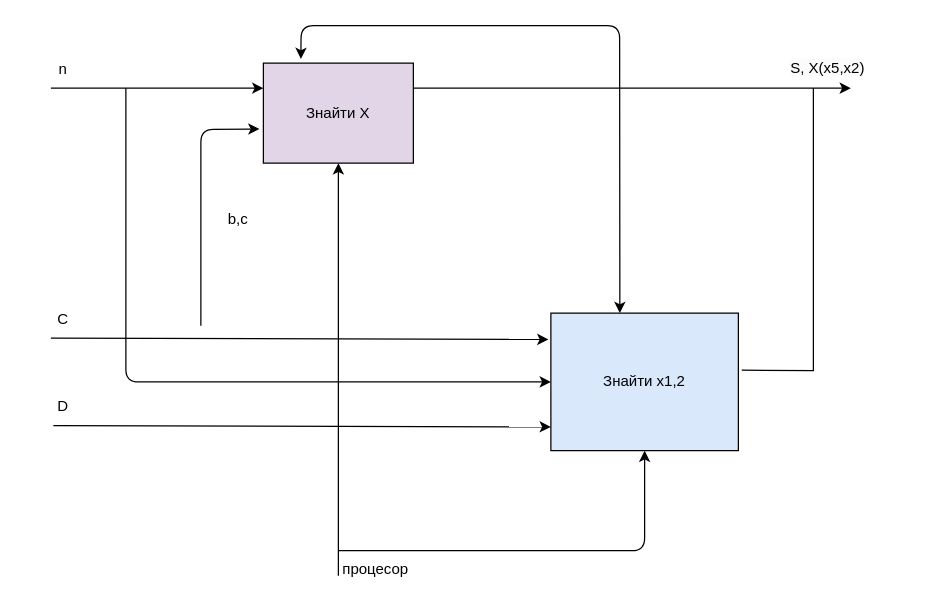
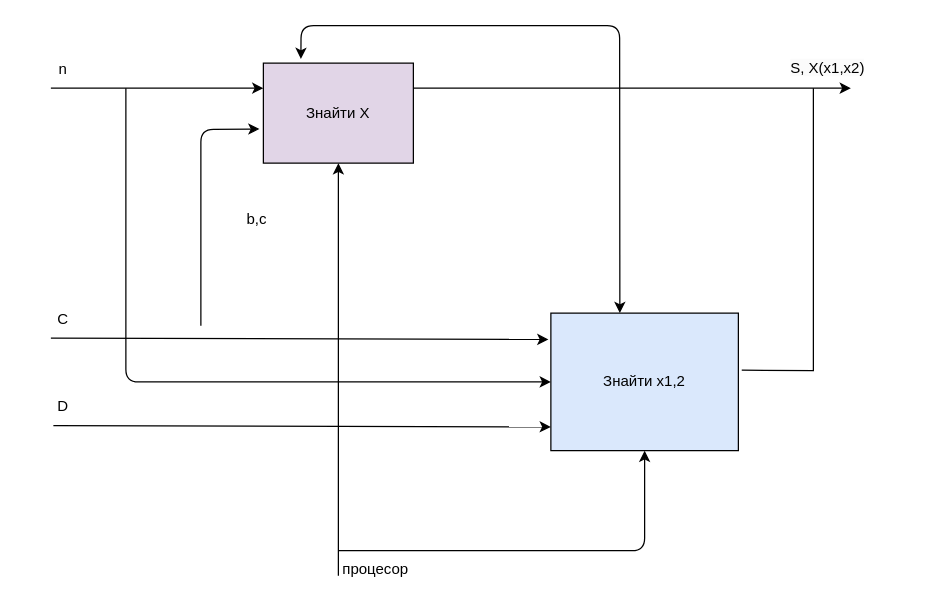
(831, 68) -> (831, 68)
(238, 219) -> (257, 219)
